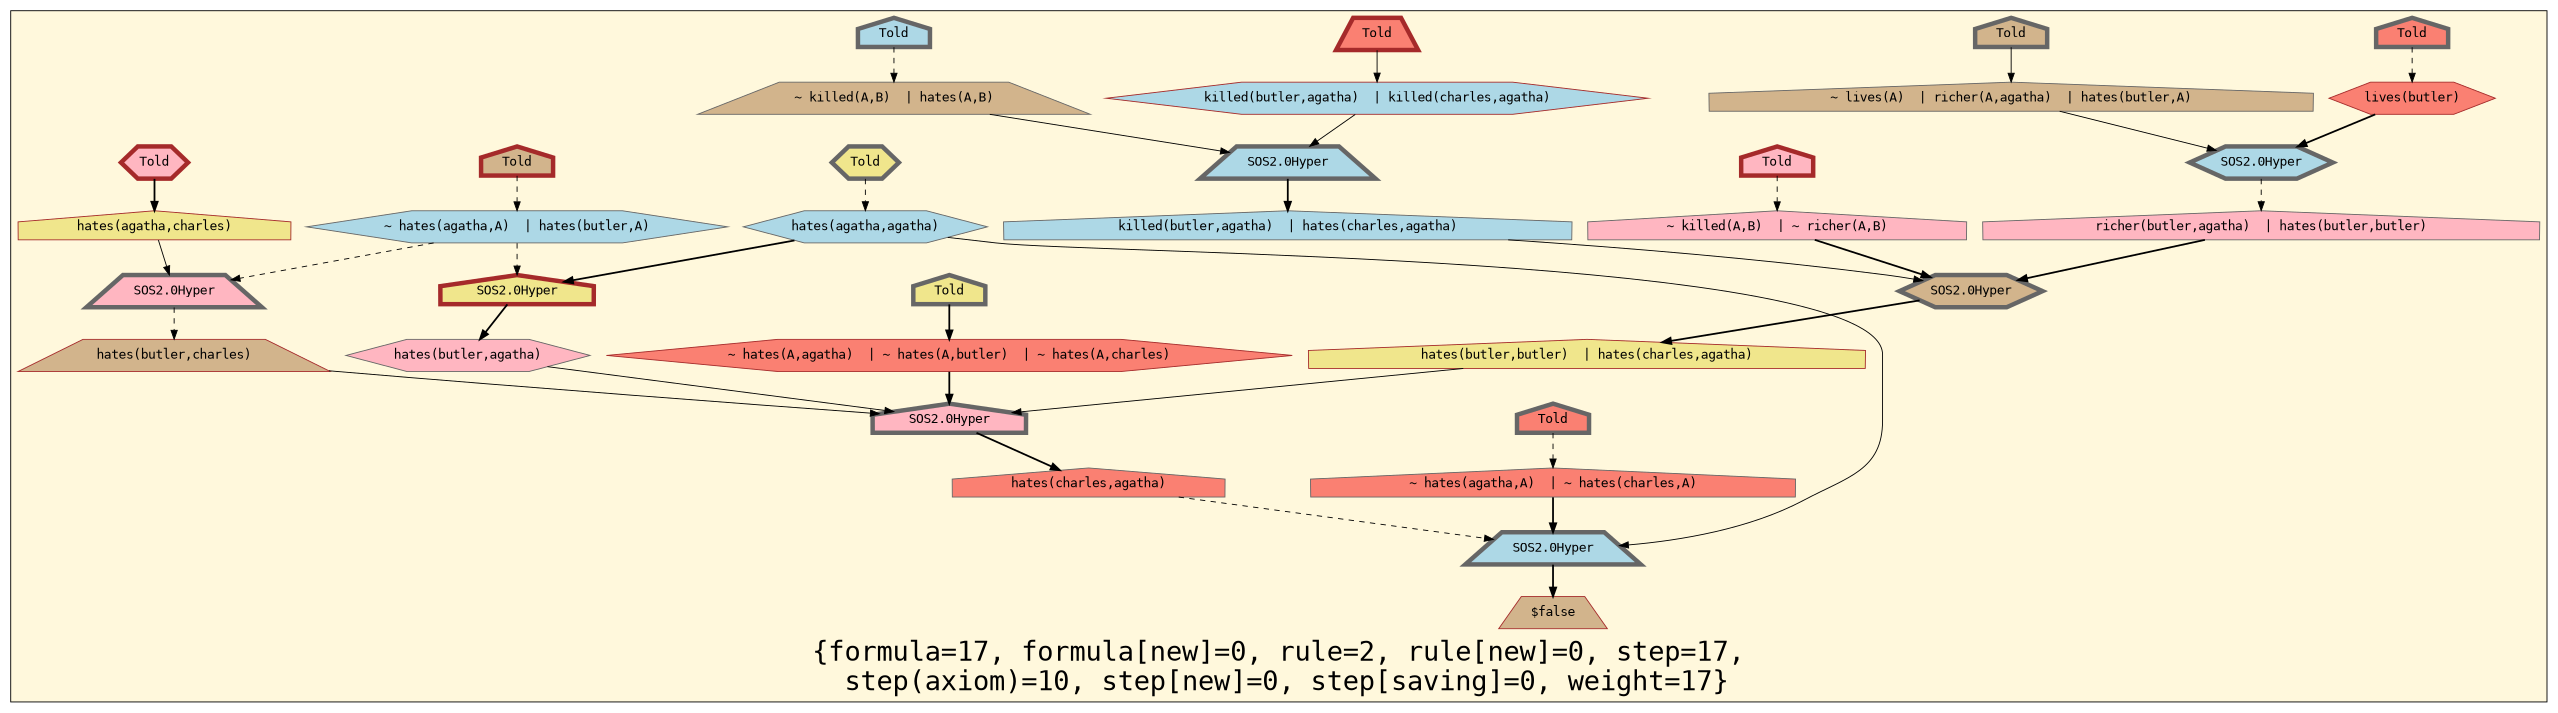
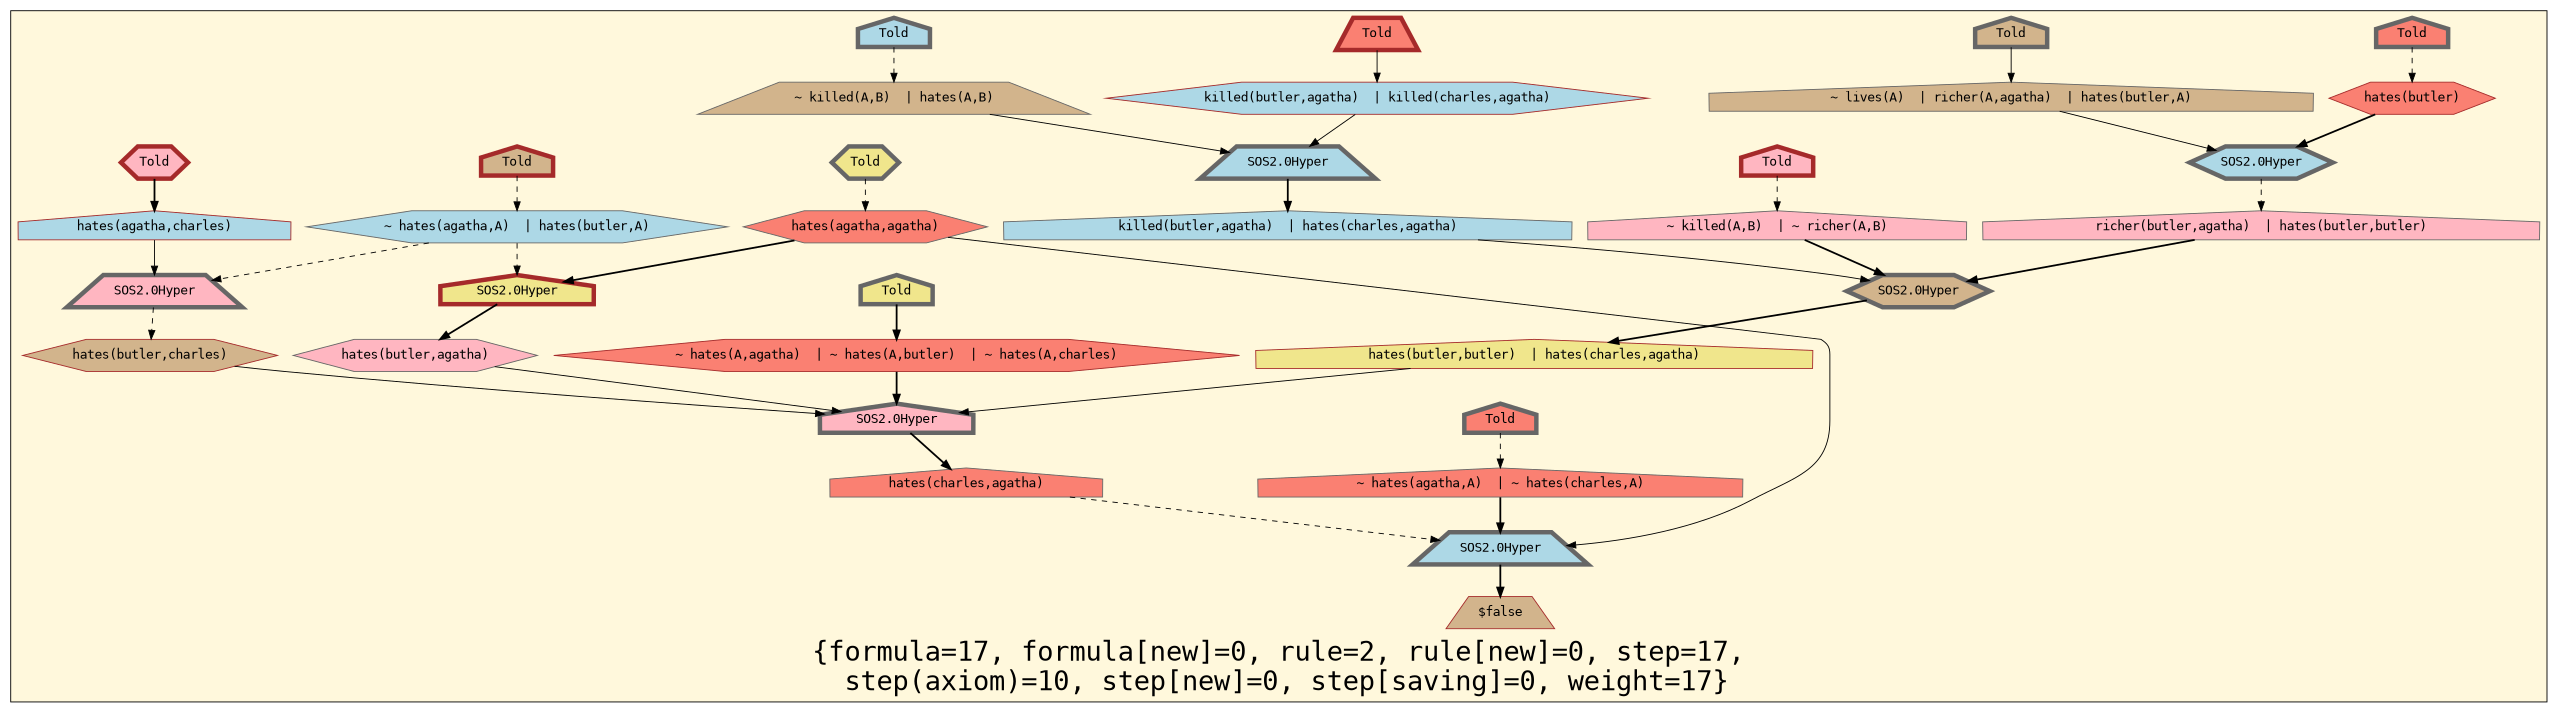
(2412, 98) -> (2412, 98)
(154, 227) -> (154, 227)
(865, 227) -> (865, 227)
(174, 355) -> (150, 355)
